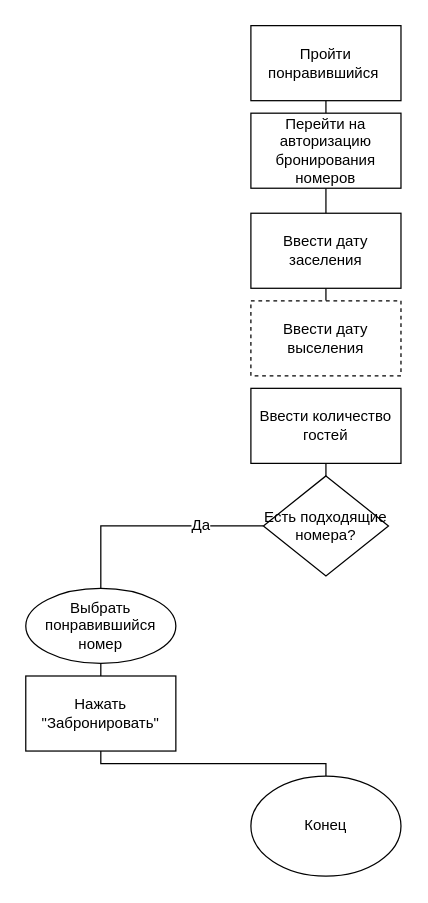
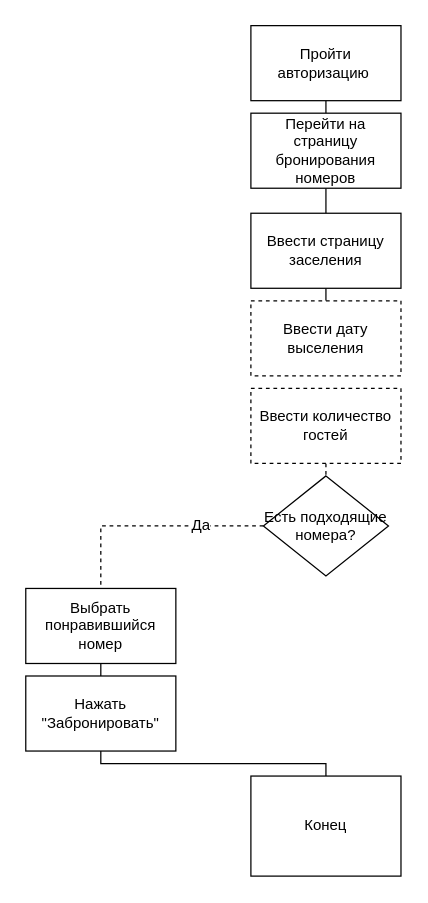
(326, 63) -> (326, 63)
(326, 151) -> (326, 151)
(326, 251) -> (326, 251)
(326, 426) -> (326, 426)
(326, 467) -> (326, 467)
(116, 526) -> (116, 526)
(101, 626) -> (101, 626)
(326, 826) -> (326, 826)
